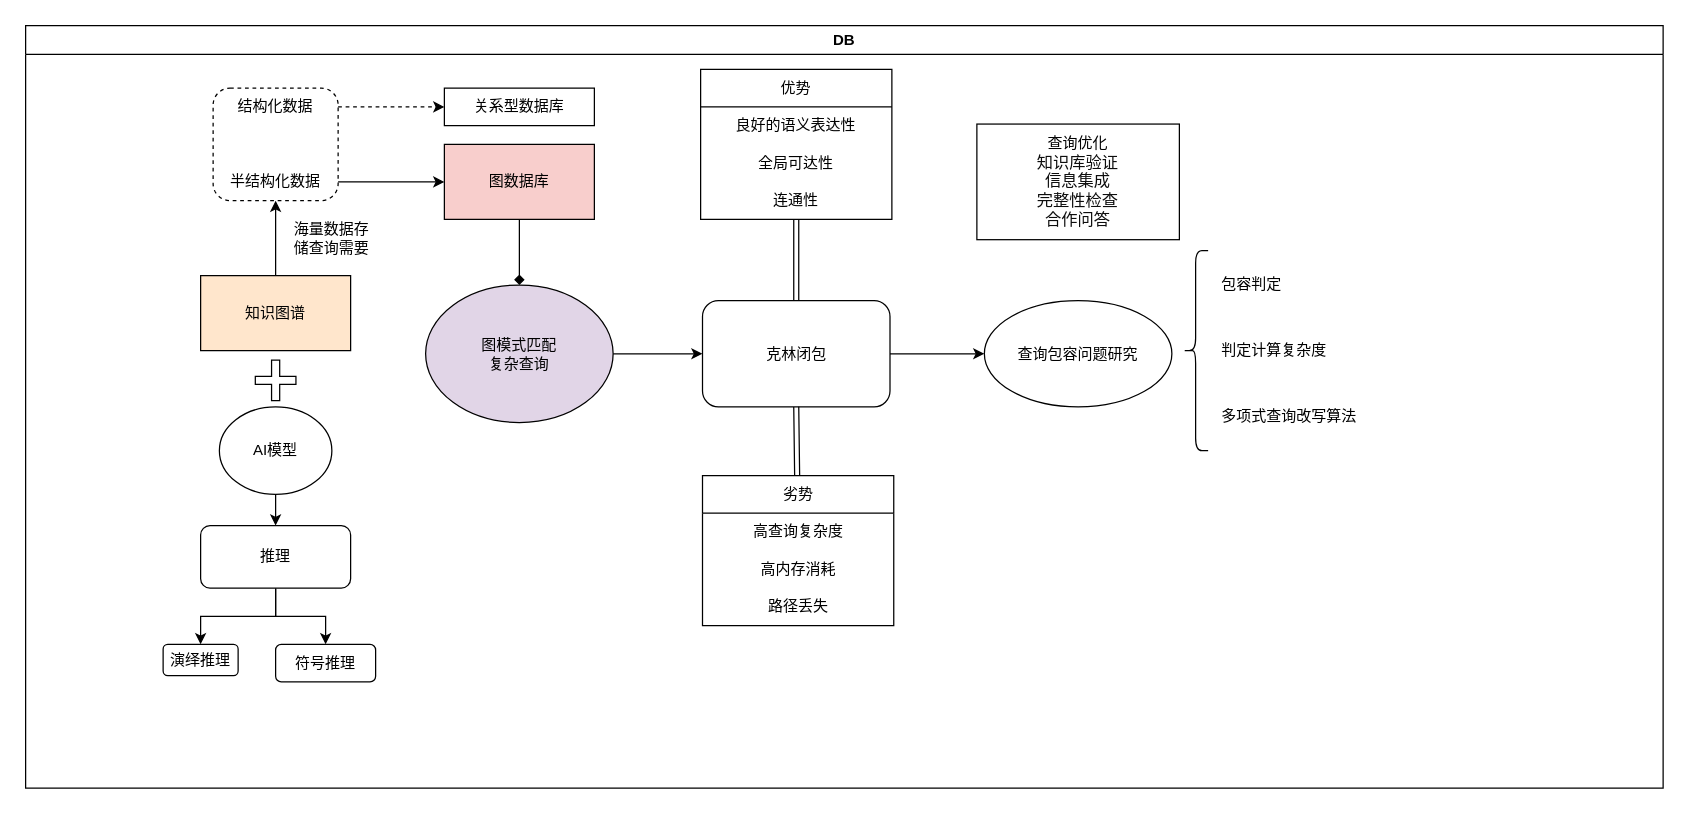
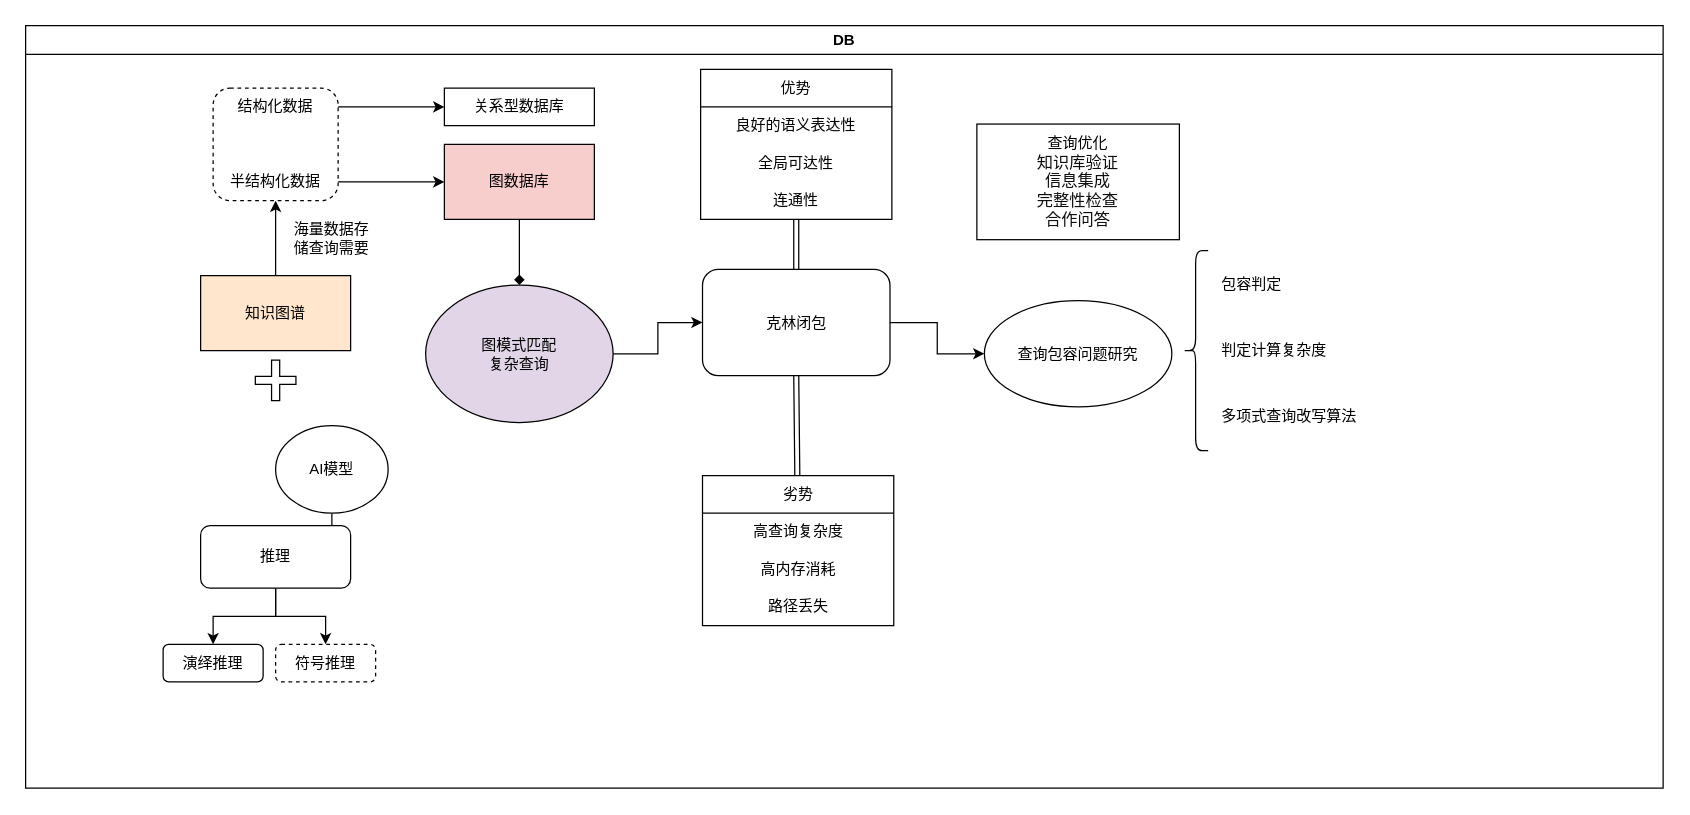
(388, 107) -> (388, 107)
(796, 354) -> (796, 323)
(276, 451) -> (332, 469)
(201, 660) -> (213, 663)
(326, 663) -> (326, 663)
